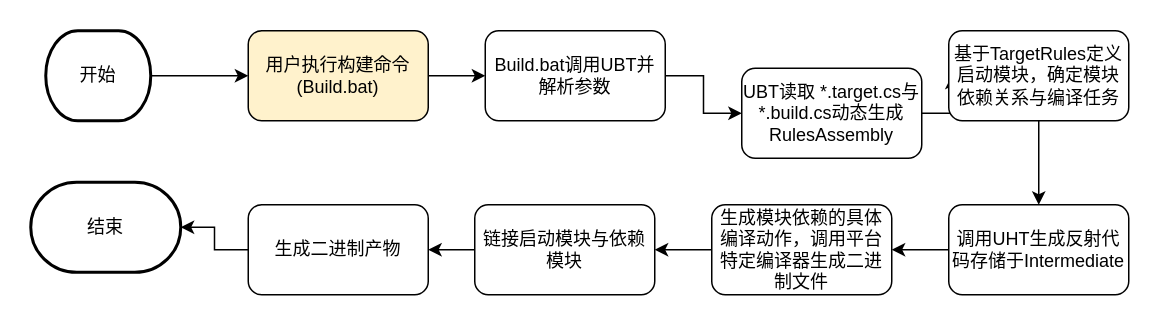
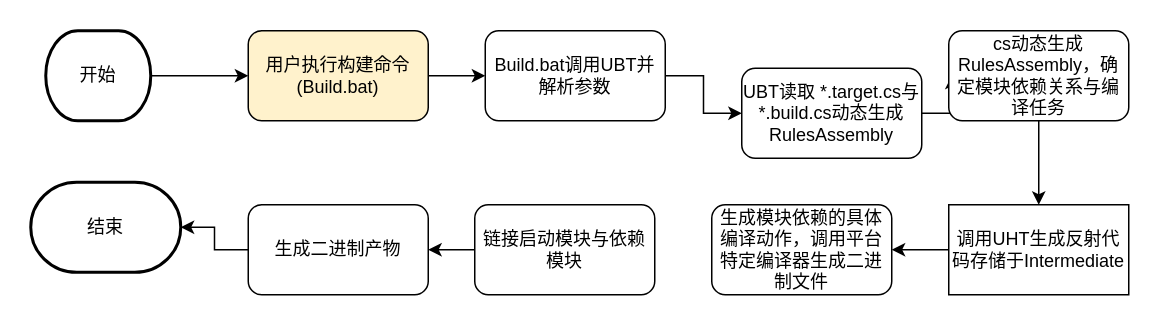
(1039, 76) -> (1039, 76)
(686, 250) -> none
(1039, 250) -> (1039, 250)
